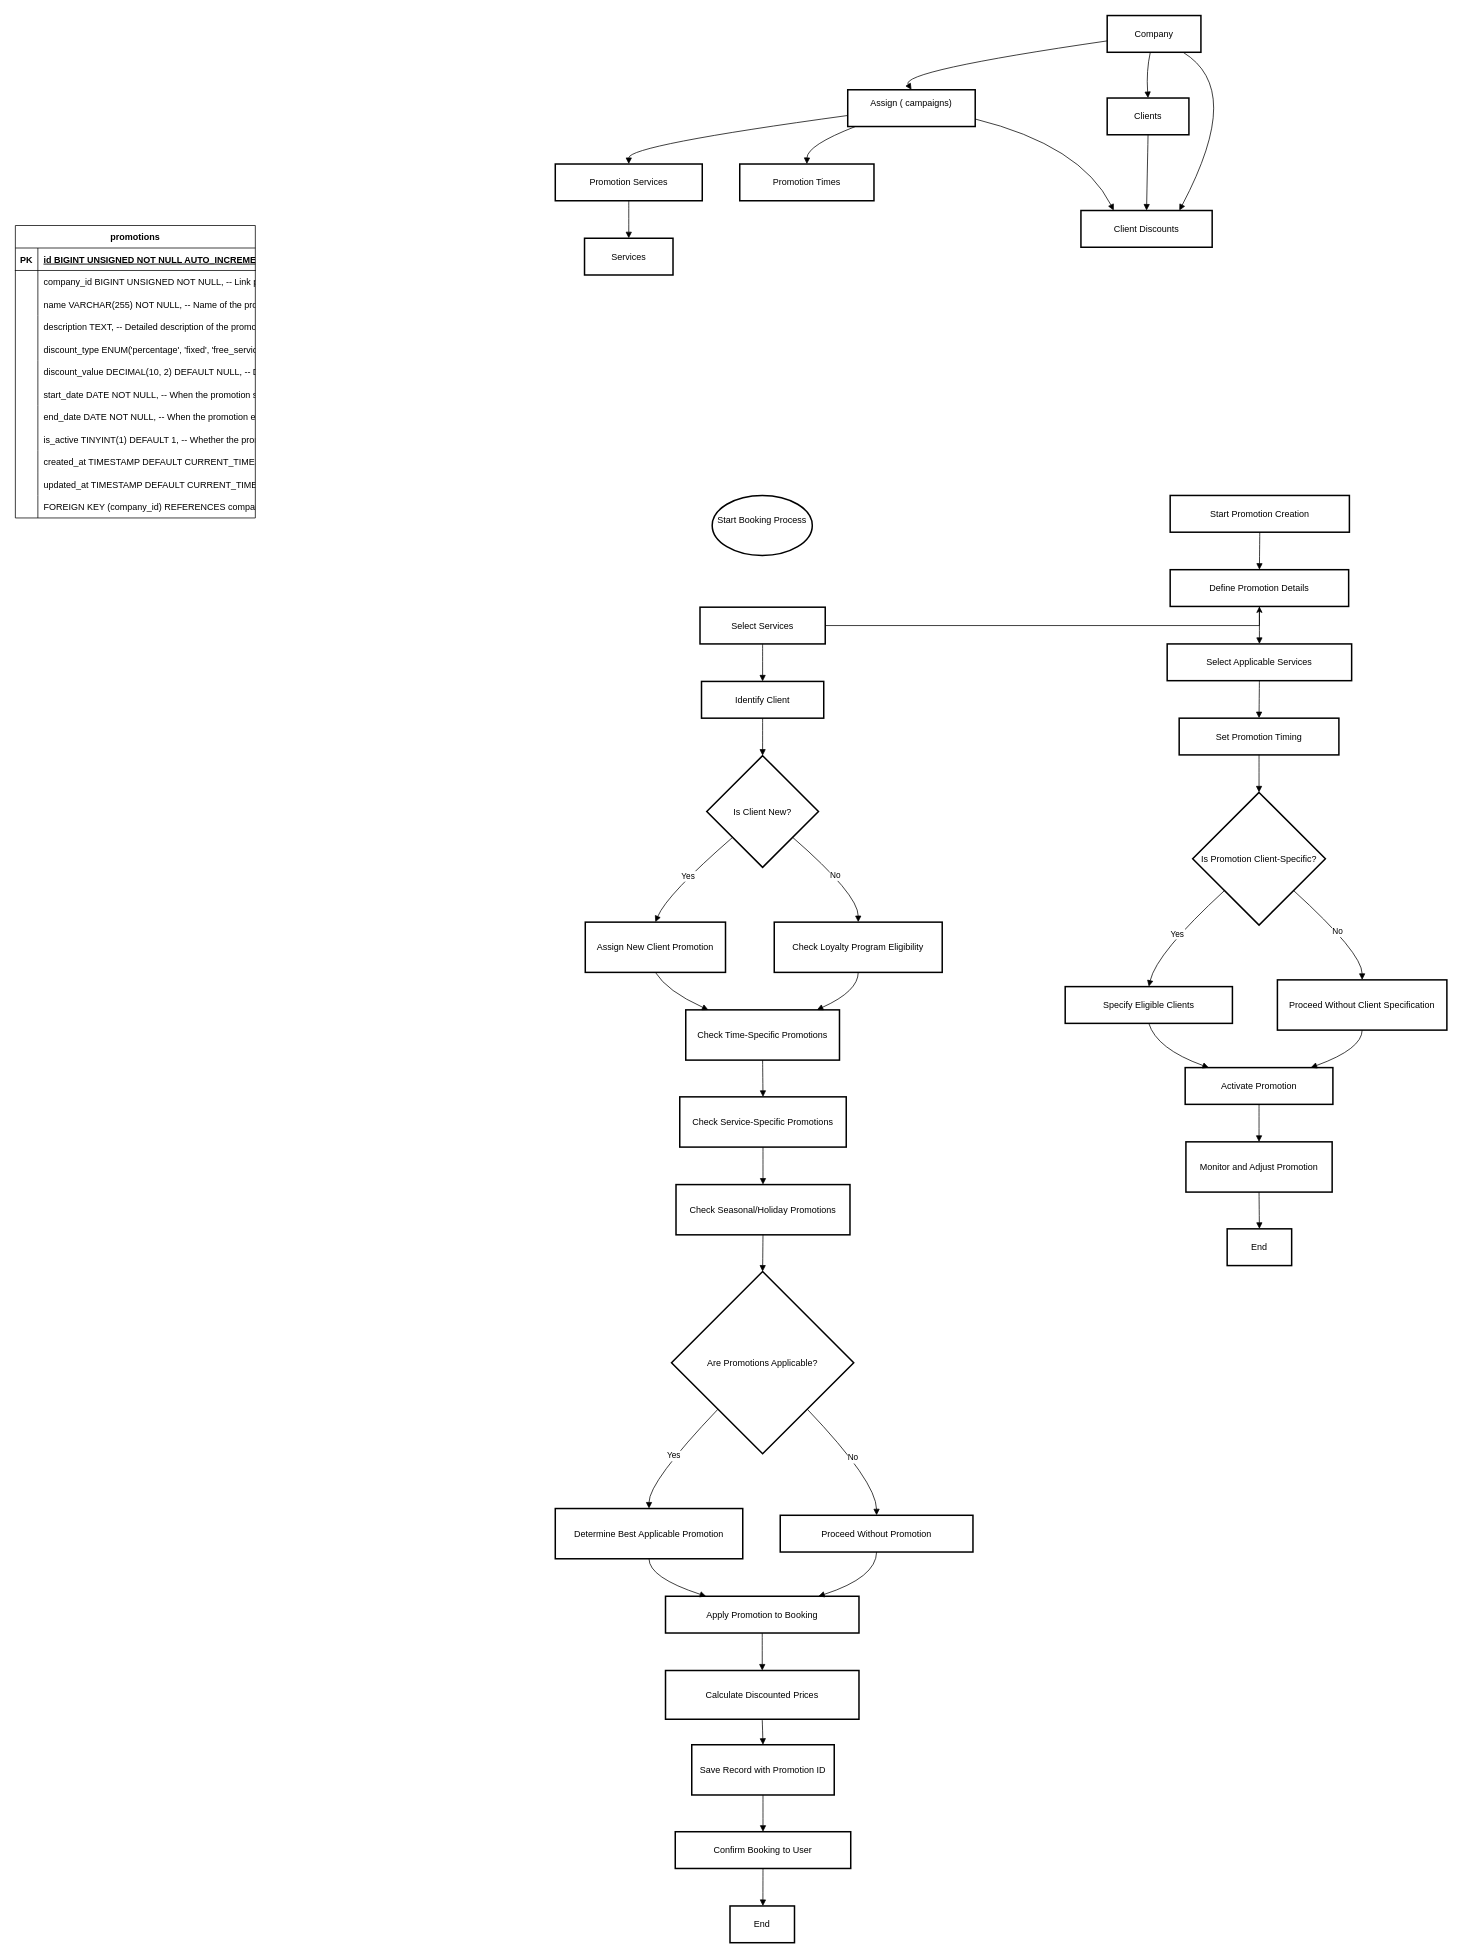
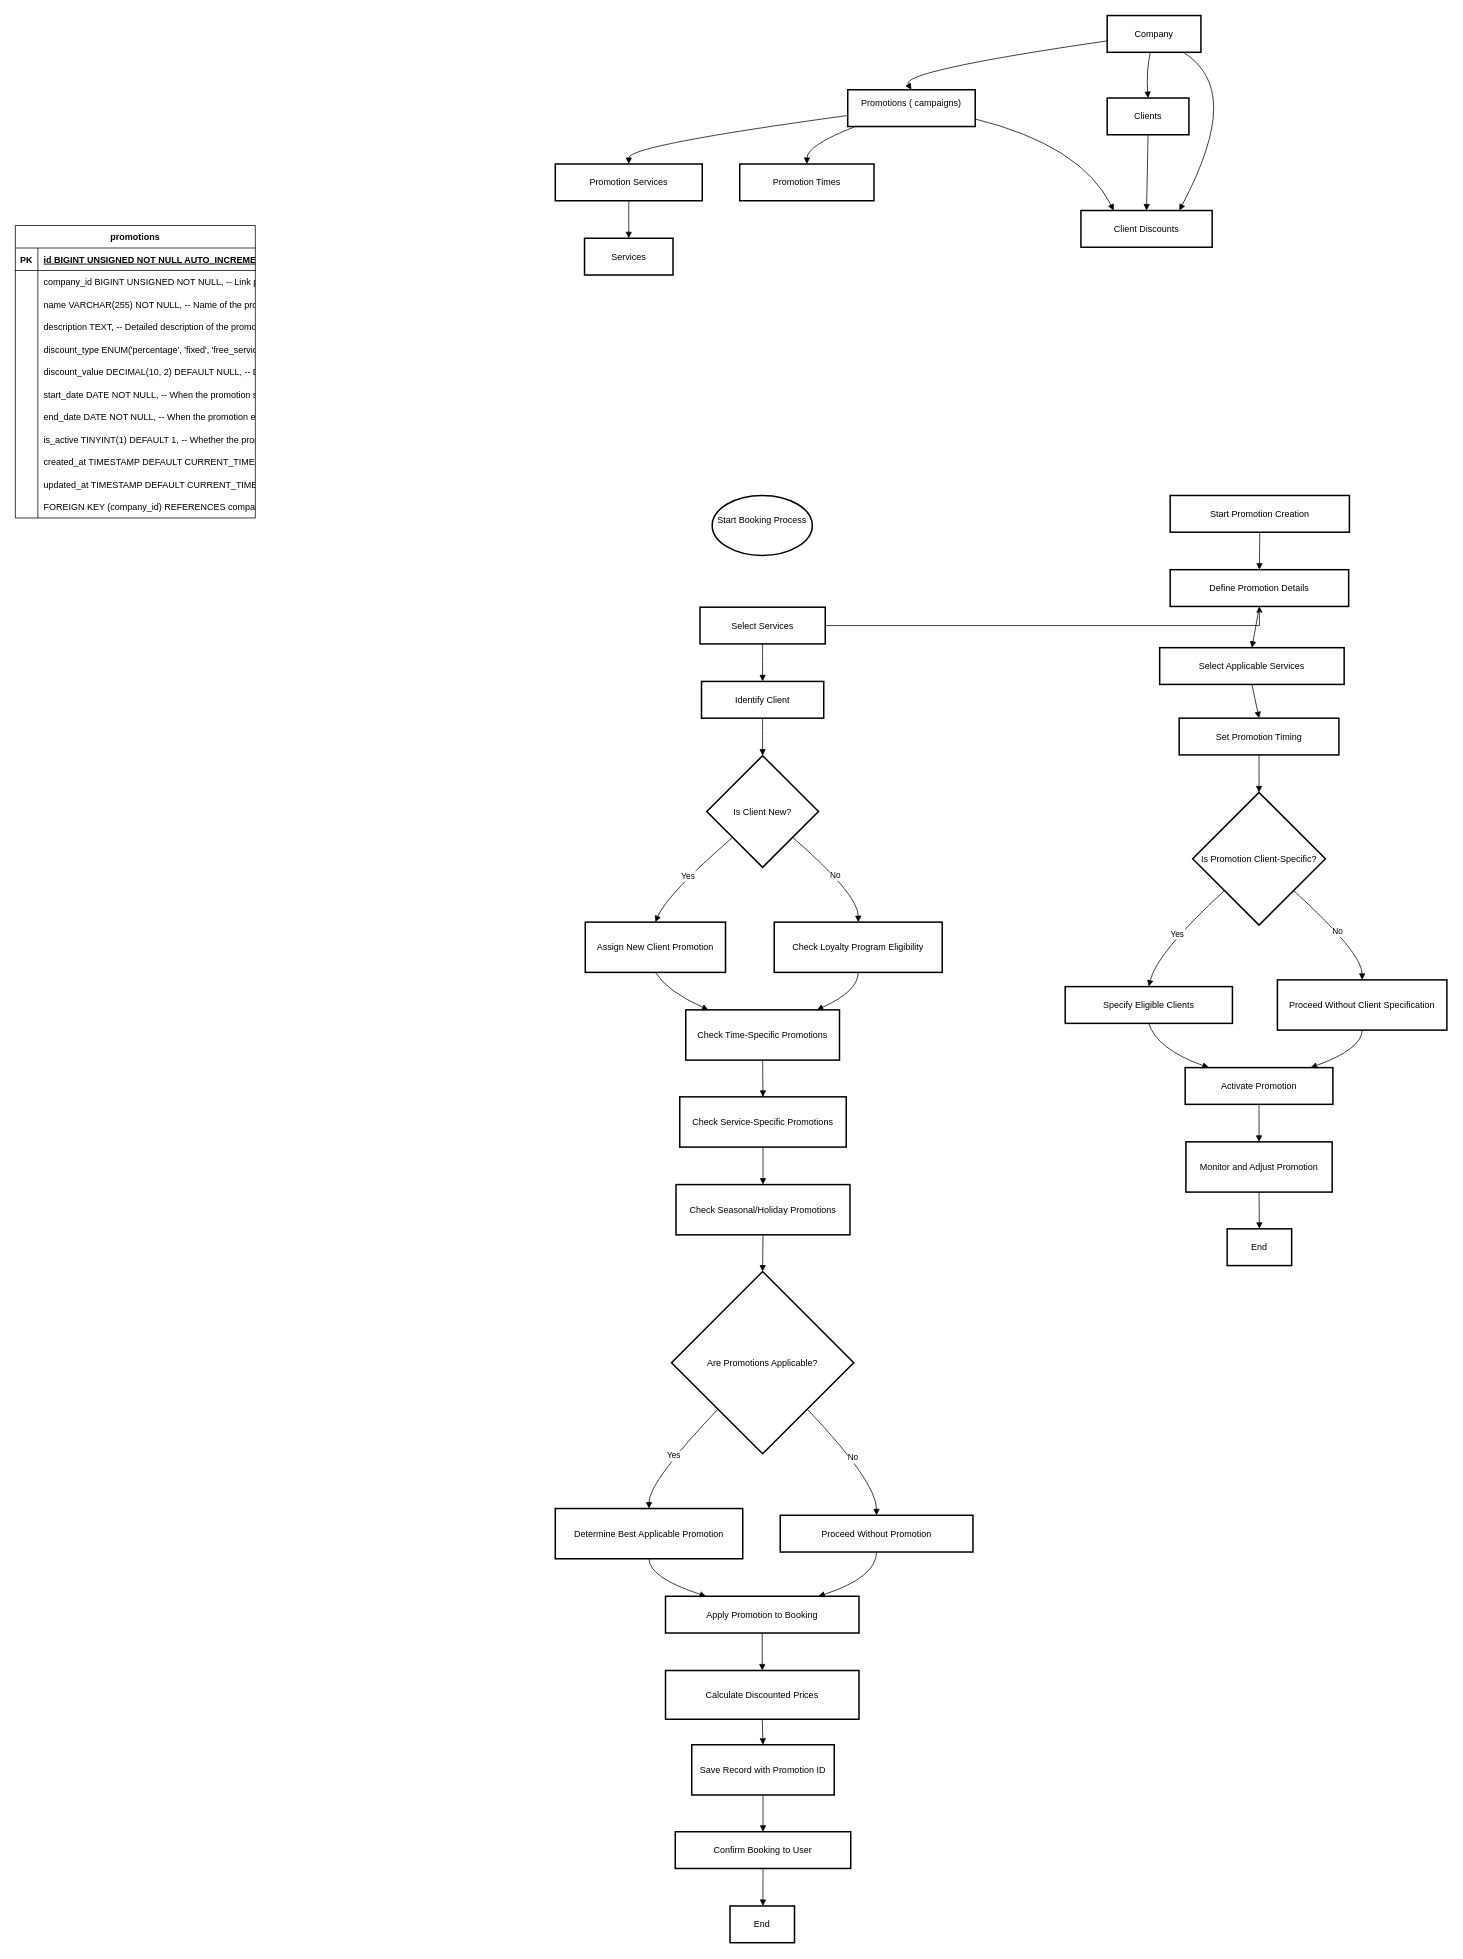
(912, 108) -> (912, 108)
(1260, 662) -> (1252, 666)
